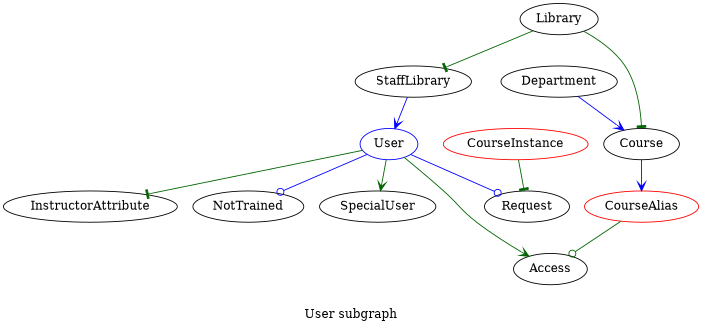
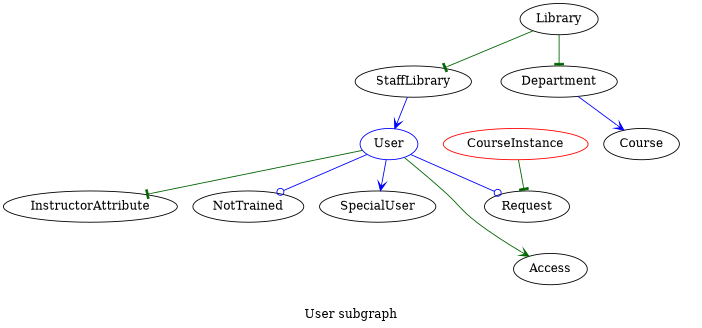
(627, 69) -> (559, 48)
(384, 171) -> (384, 171)
(642, 207) -> none
